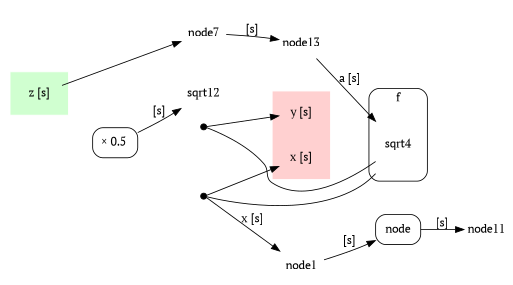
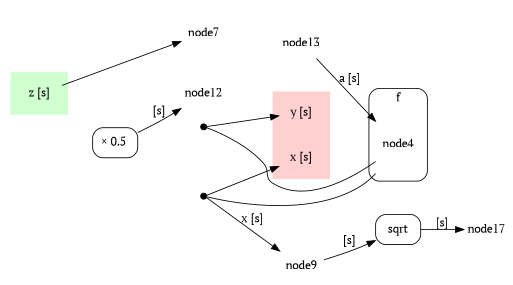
(248, 36) -> none
(204, 93) -> (204, 93)
(398, 144) -> (398, 144)
(398, 230) -> (398, 230)
(487, 230) -> (487, 230)
(301, 266) -> (301, 266)
